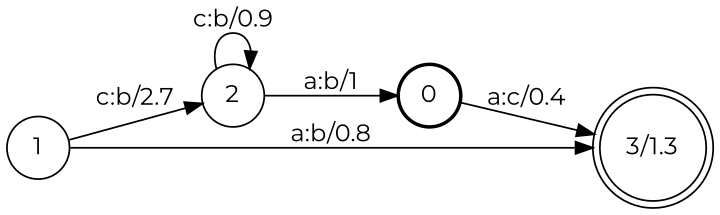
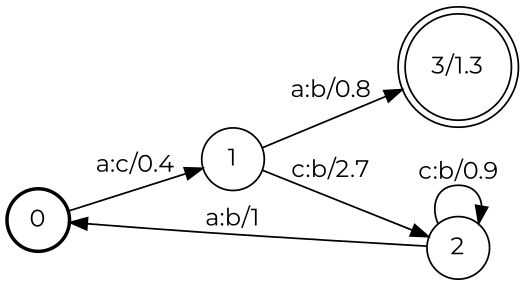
(519, 116) -> (127, 192)
